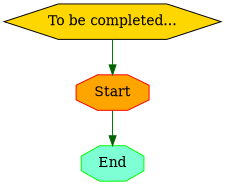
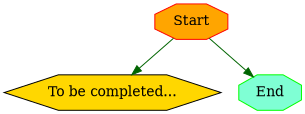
(113, 52) -> (156, 53)
